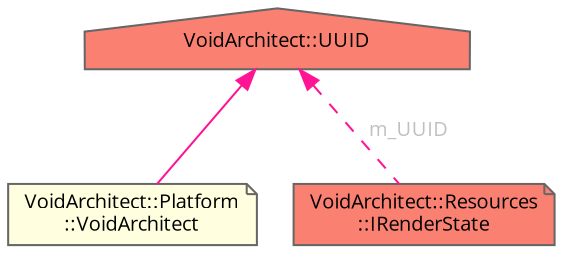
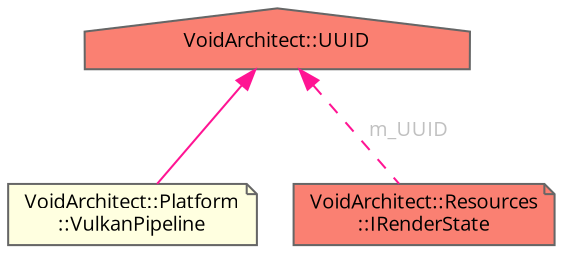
(133, 215) -> (133, 215)
